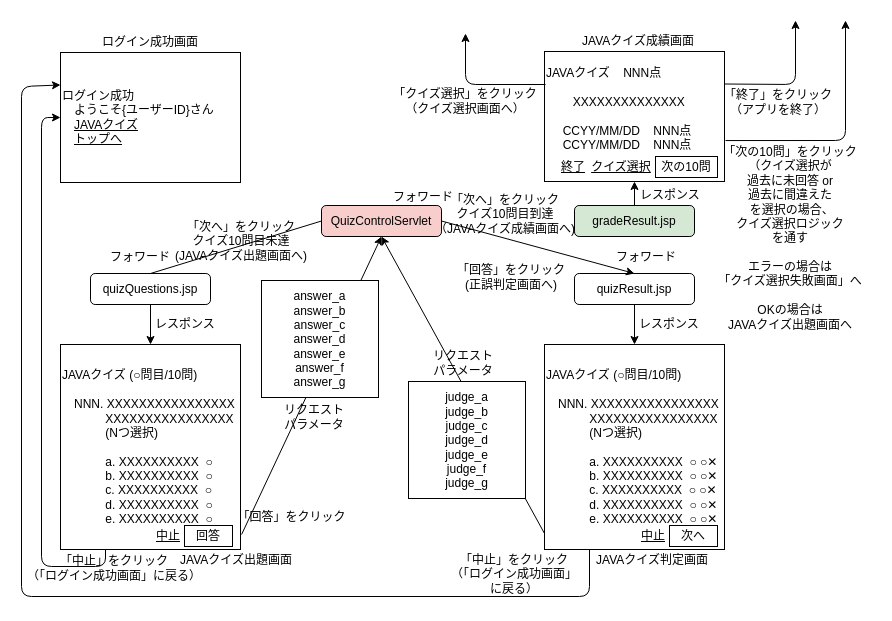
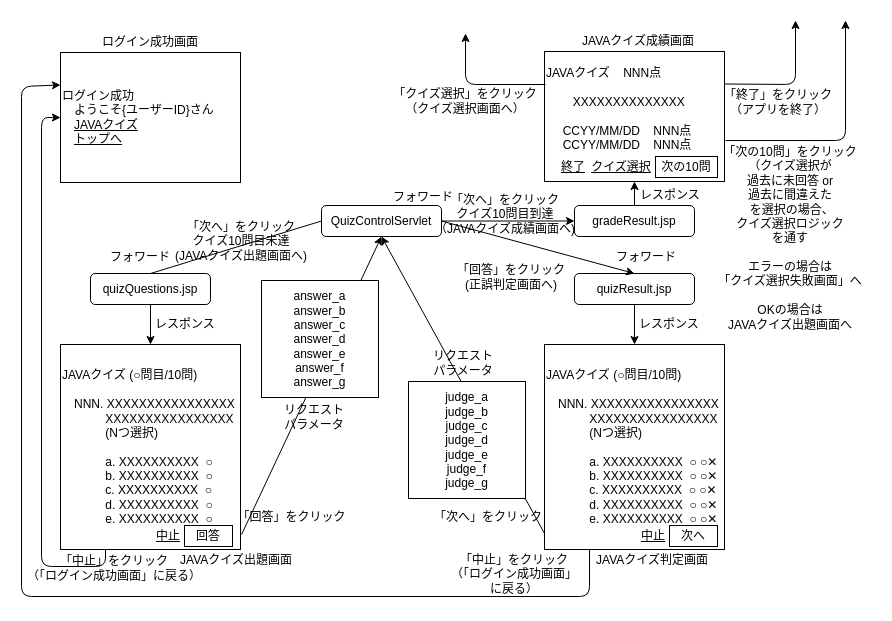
(382, 221) -> (382, 221)
none -> (507, 221)
(635, 221) -> (635, 221)
none -> (489, 518)
